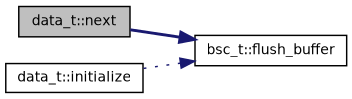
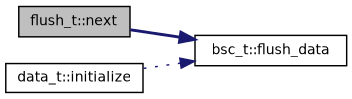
(74, 22) -> (74, 22)
(271, 51) -> (271, 51)
